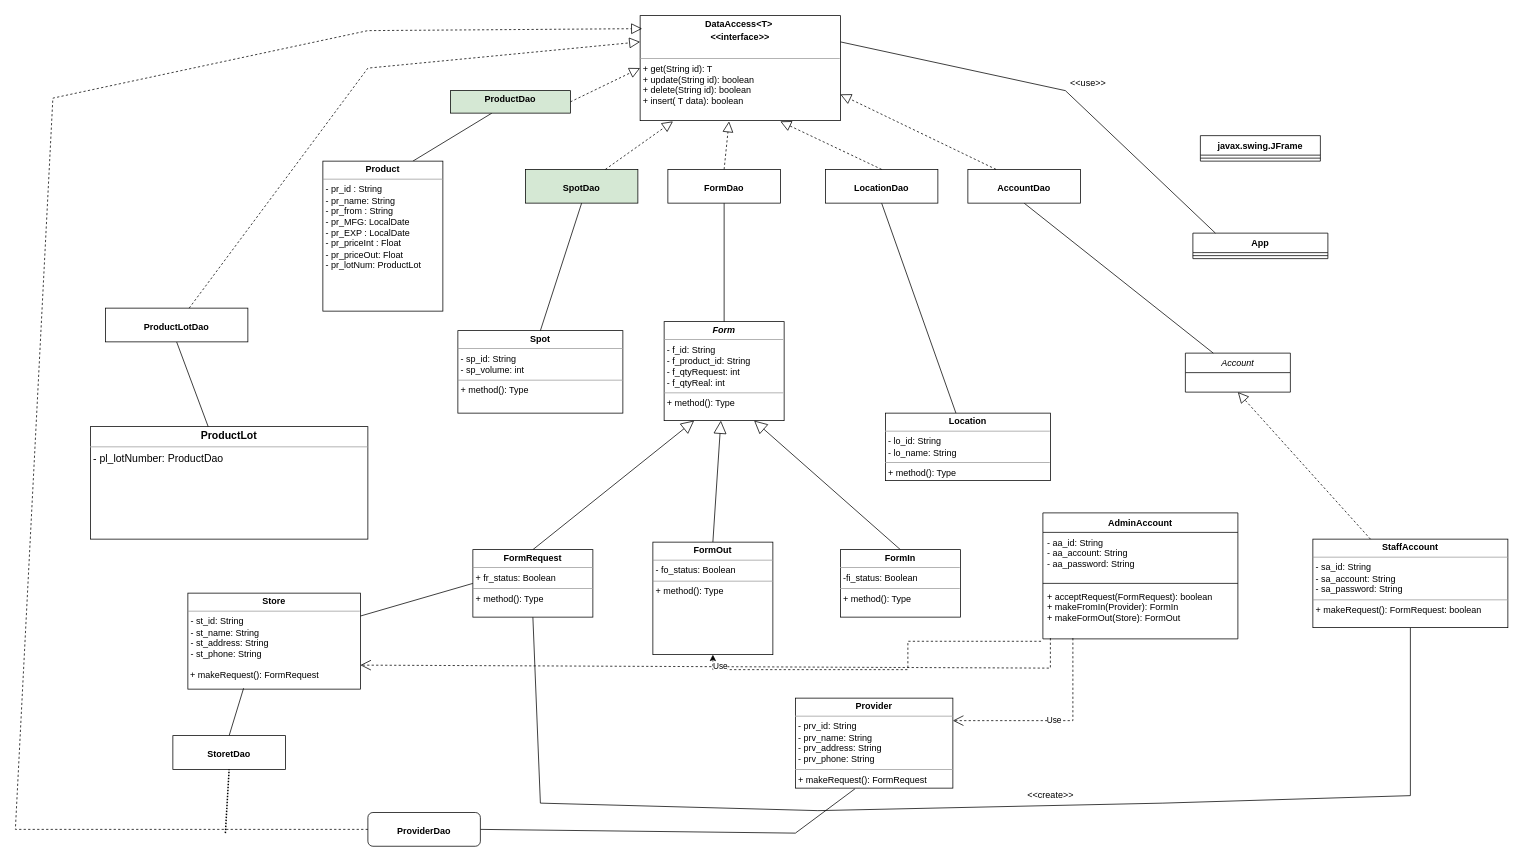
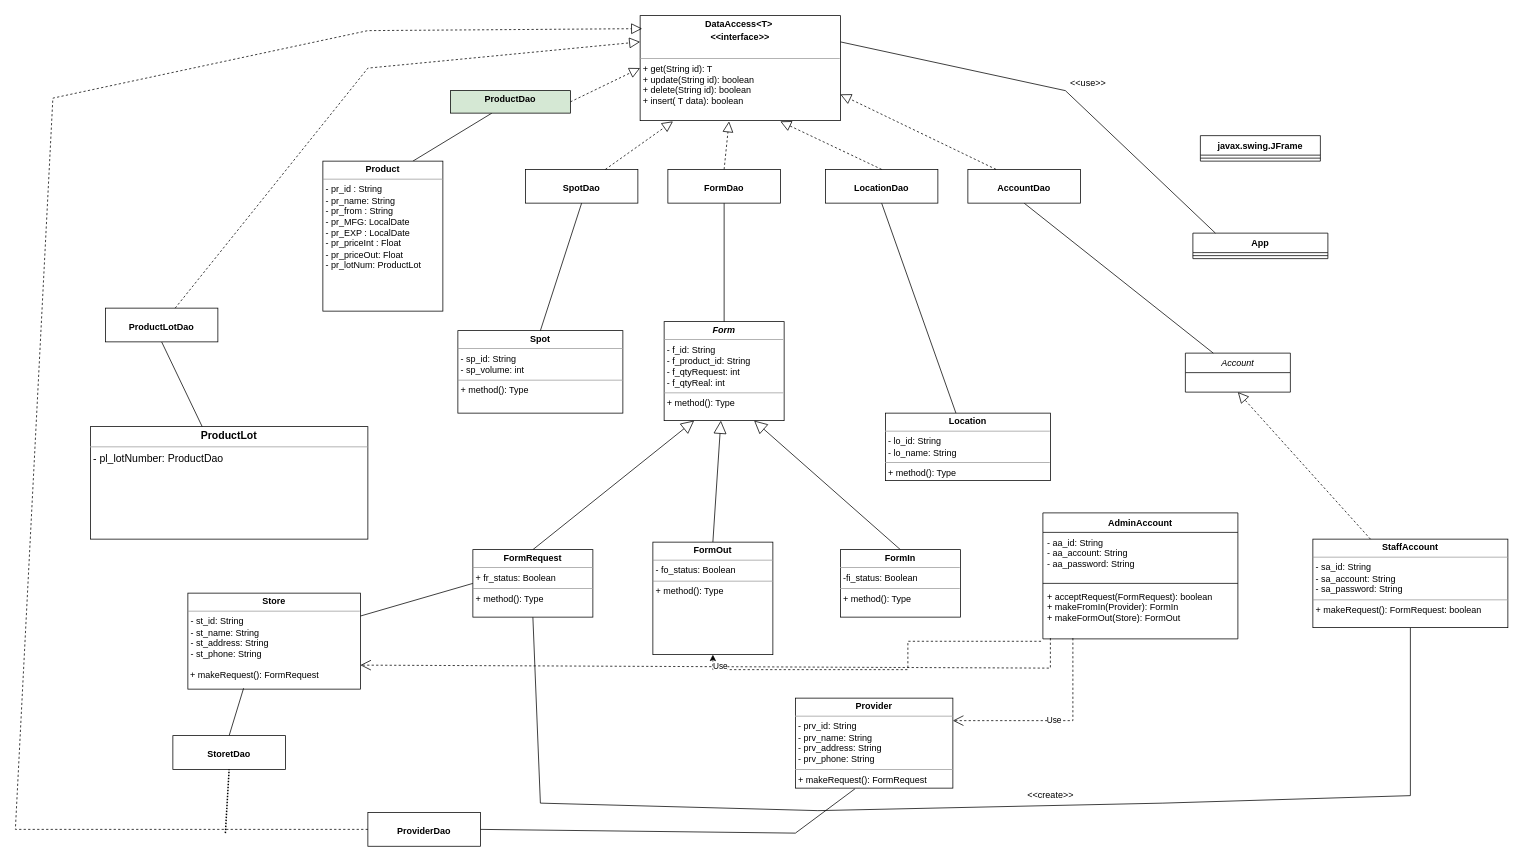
(582, 186) -> (582, 186)
(177, 325) -> (162, 325)
(424, 829) -> (424, 829)
